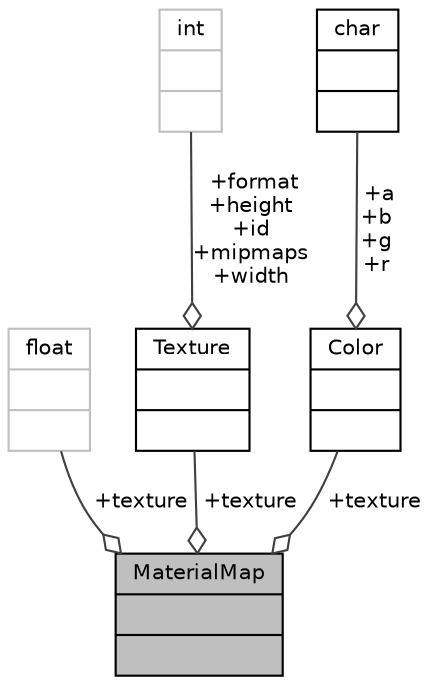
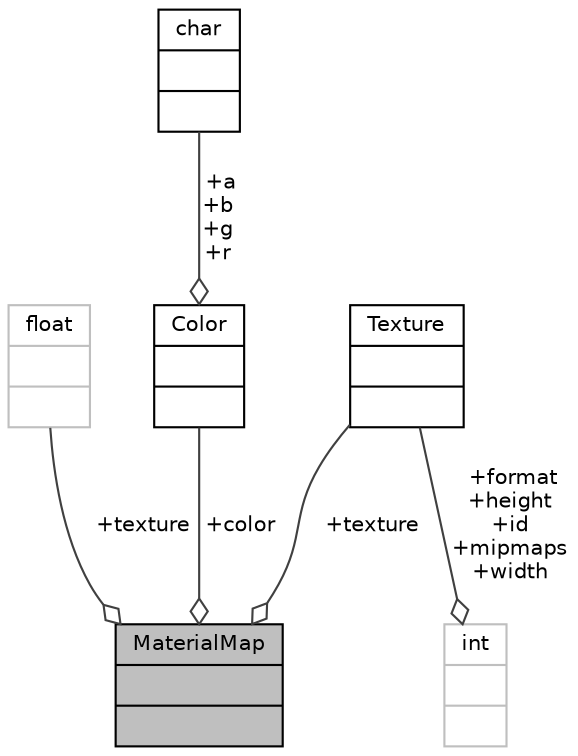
(192, 217) -> (438, 513)
(372, 502) -> (238, 526)
